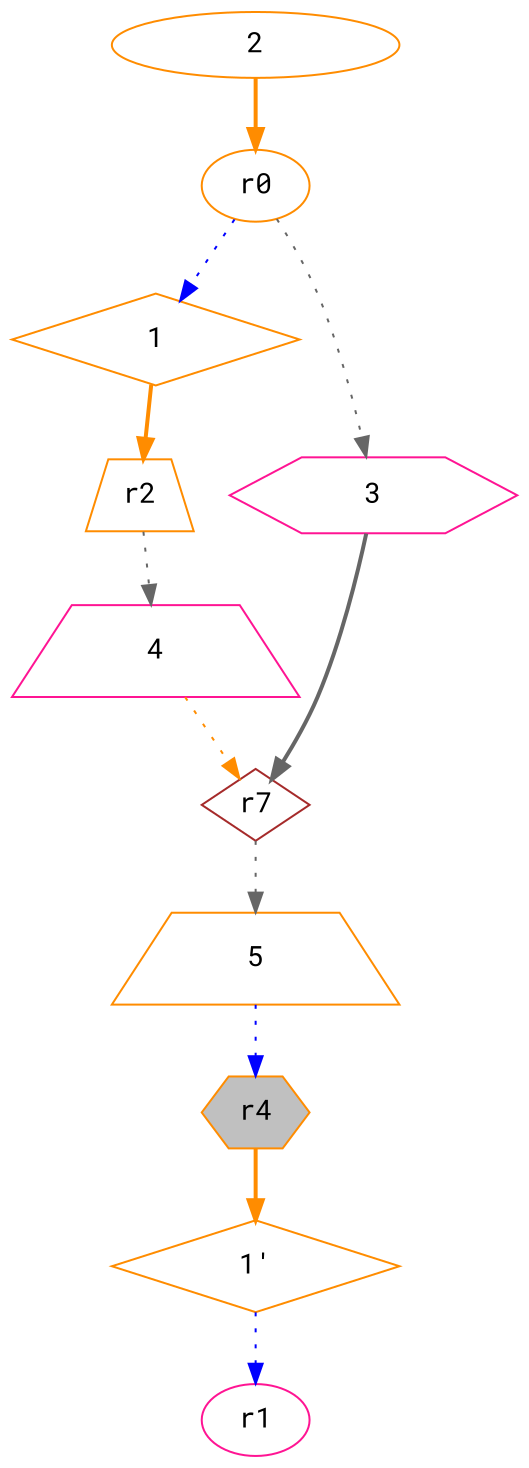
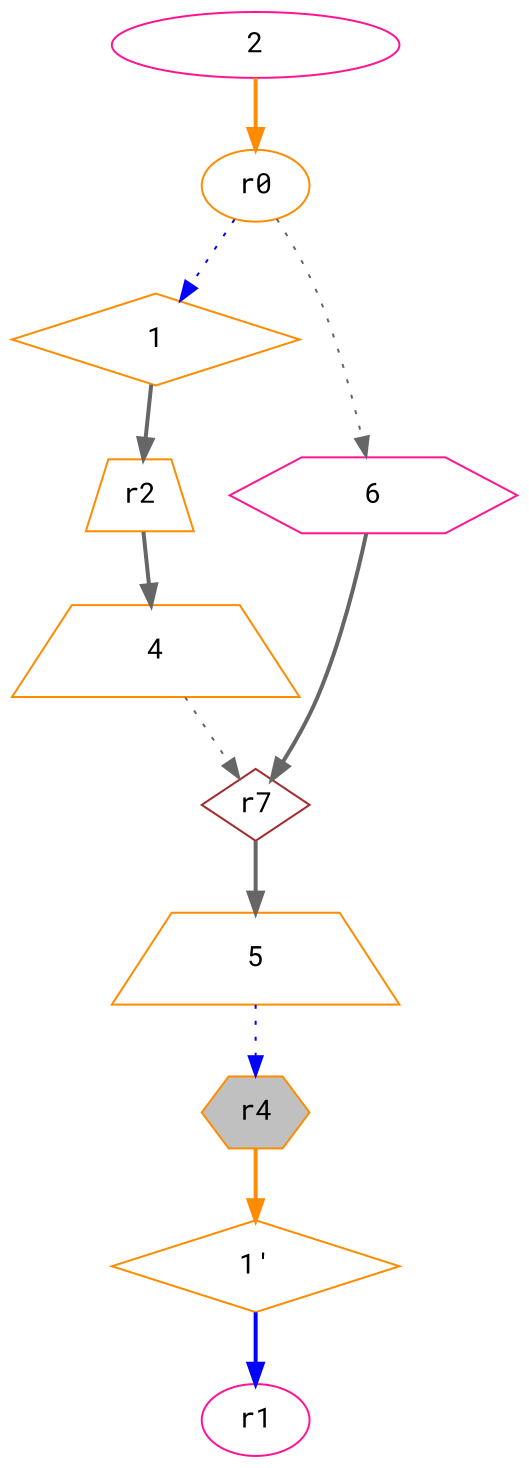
(256, 45) -> (256, 45)
(148, 412) -> (148, 412)
(373, 495) -> (373, 495)
(146, 558) -> (146, 558)
(156, 651) -> (156, 651)
(207, 729) -> (207, 729)
(256, 867) -> (256, 867)
(256, 1338) -> (256, 1338)
